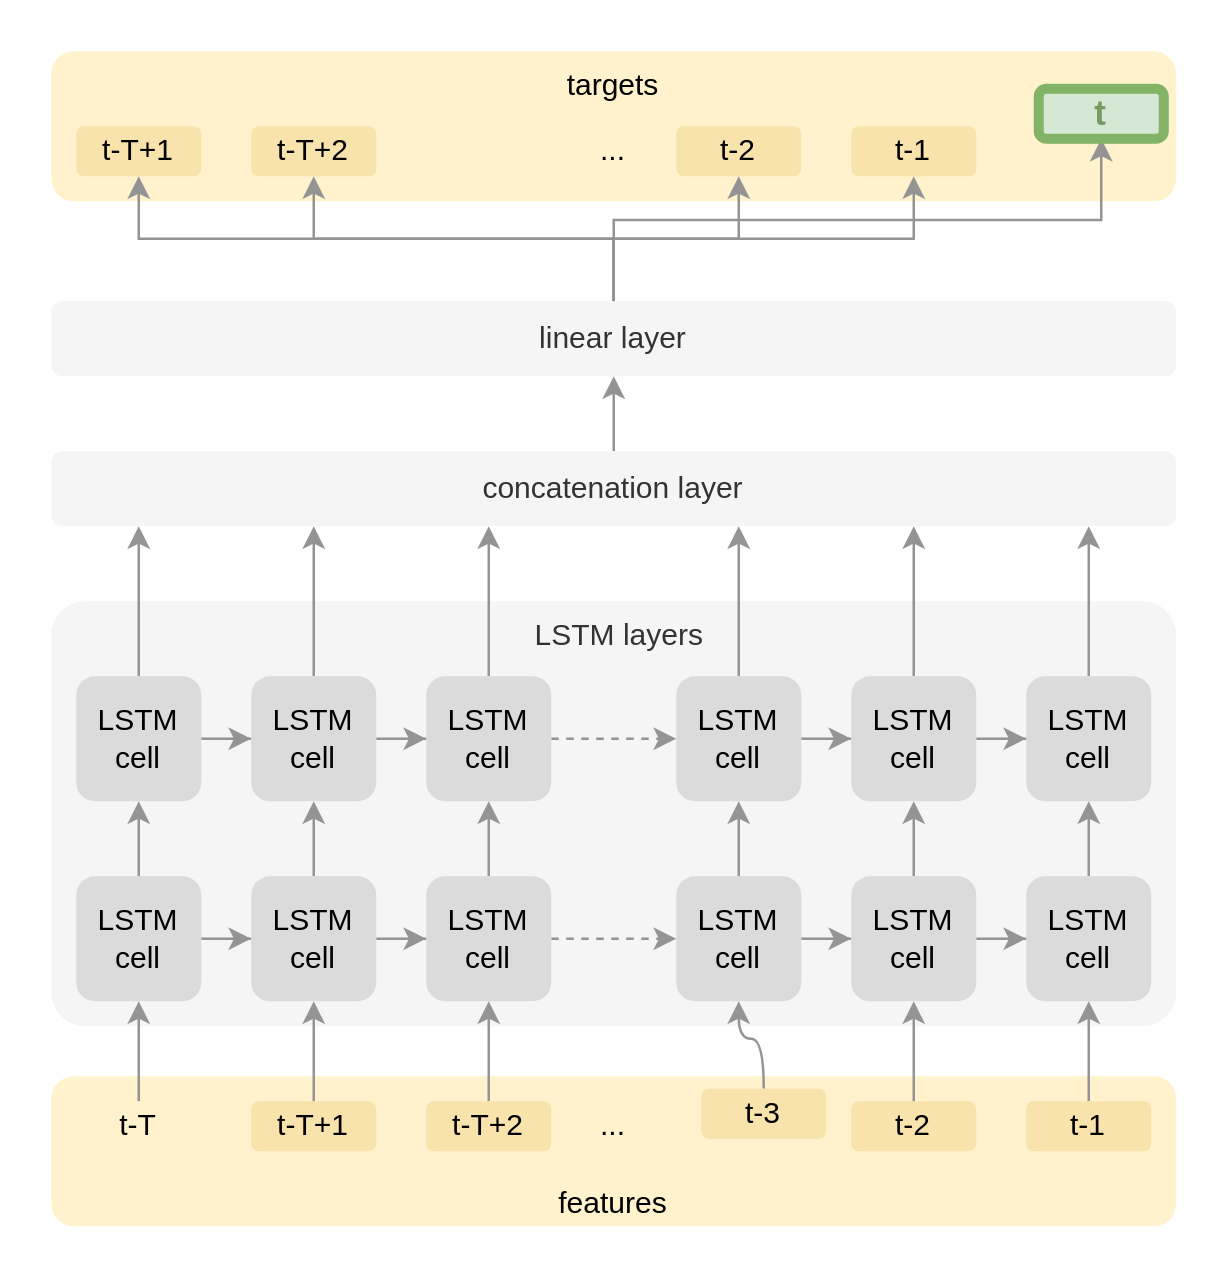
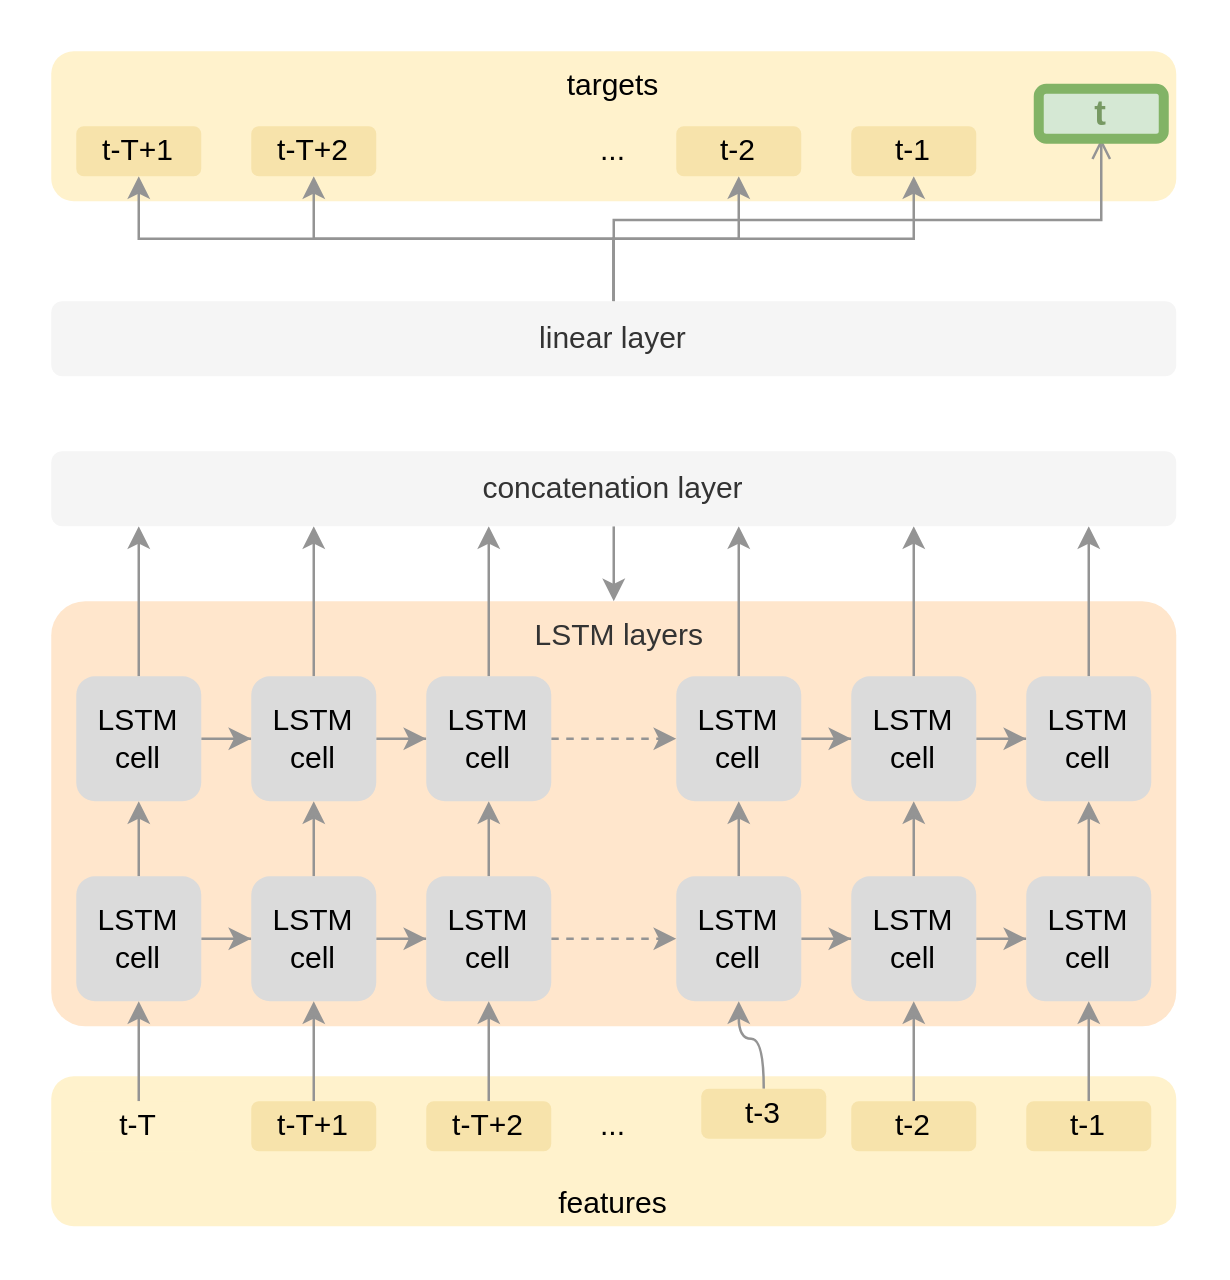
(1101, 157) -> (1101, 152)
(614, 405) -> (614, 572)
(614, 814) -> (614, 814)
